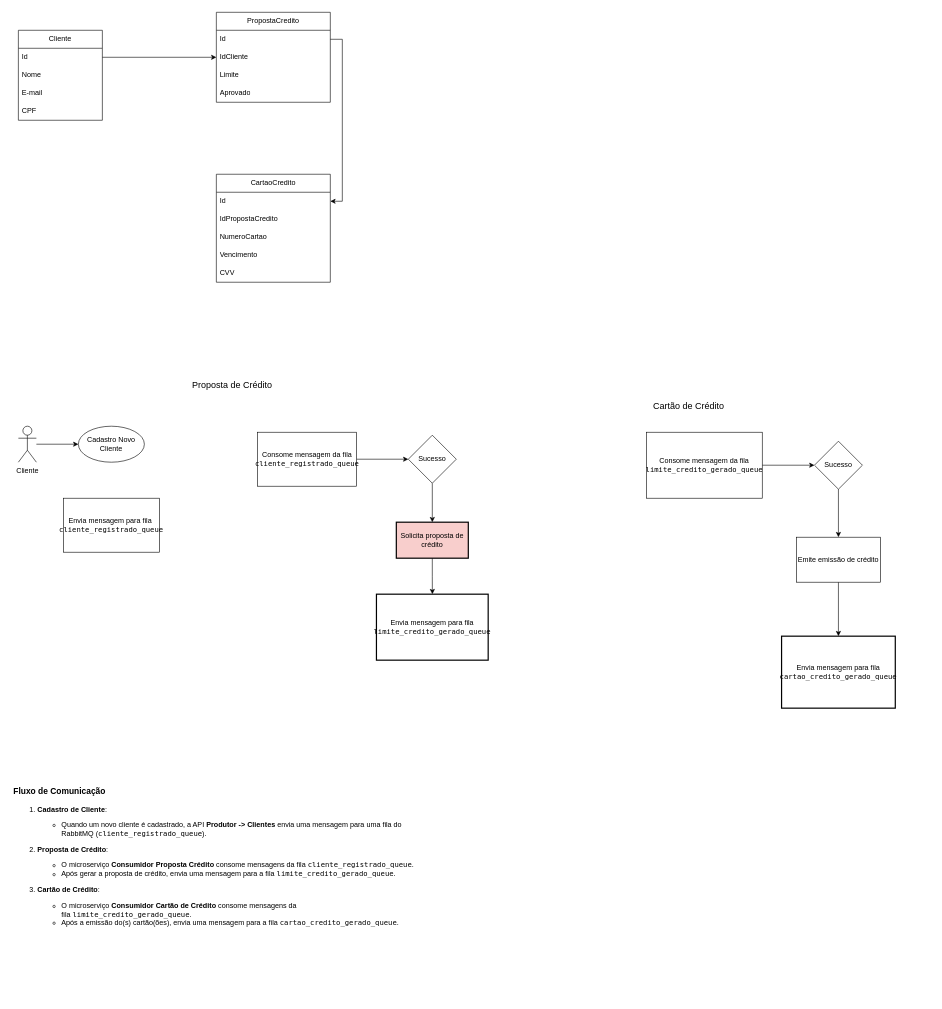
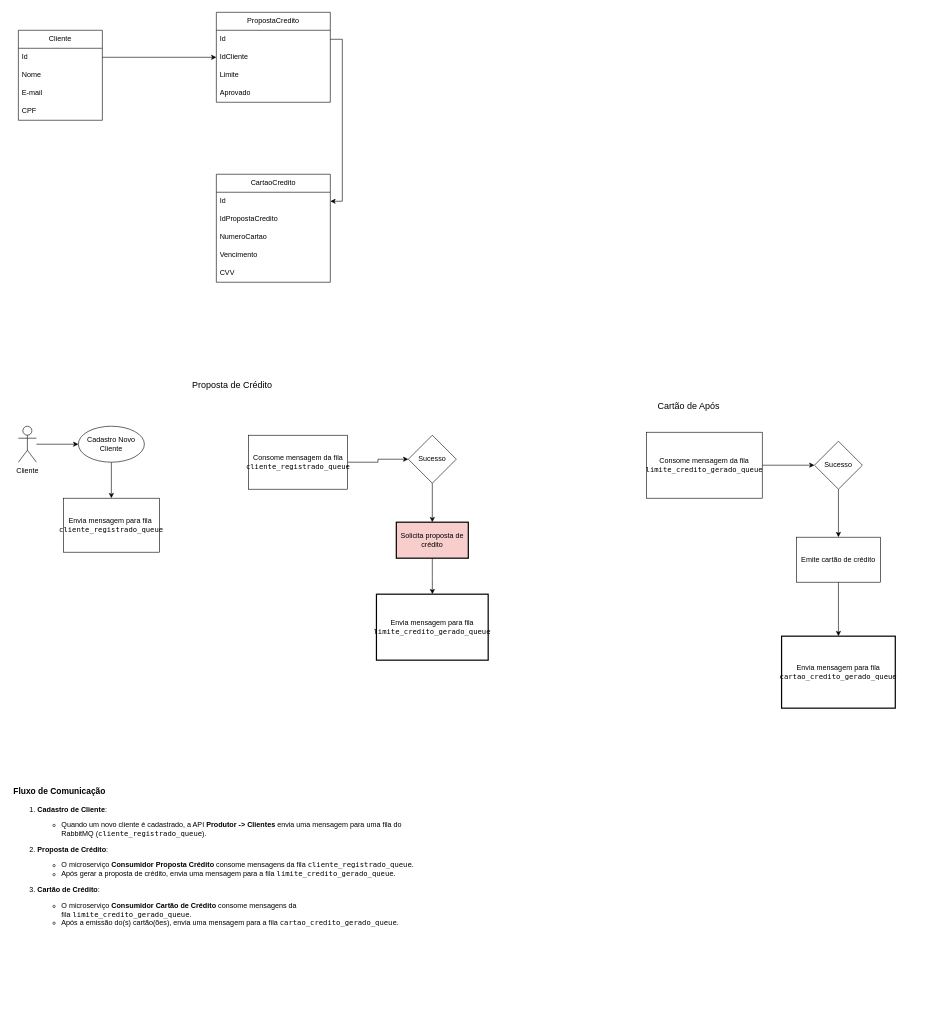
(689, 405) -> (689, 405)
(307, 459) -> (298, 462)
none -> (111, 478)
(839, 560) -> (839, 560)
